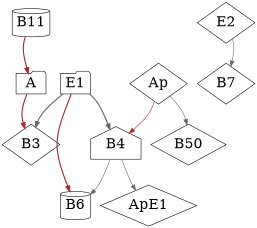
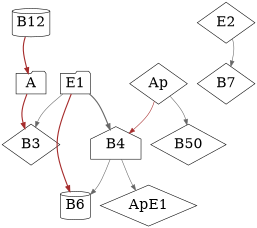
(31, 23) -> (31, 23)
(49, 107) -> (49, 107)
